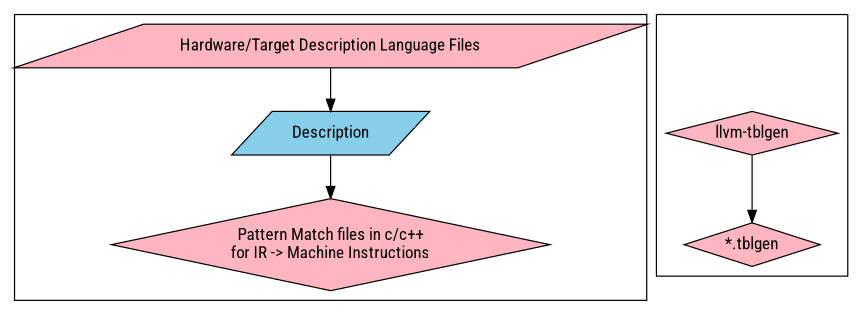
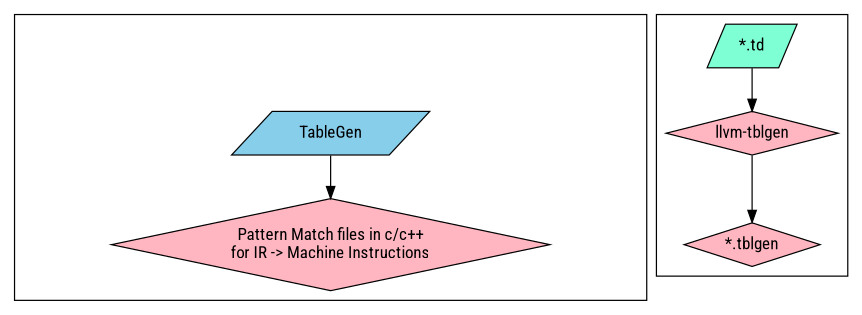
(331, 46) -> none
none -> (752, 46)
(331, 133) -> (331, 133)
